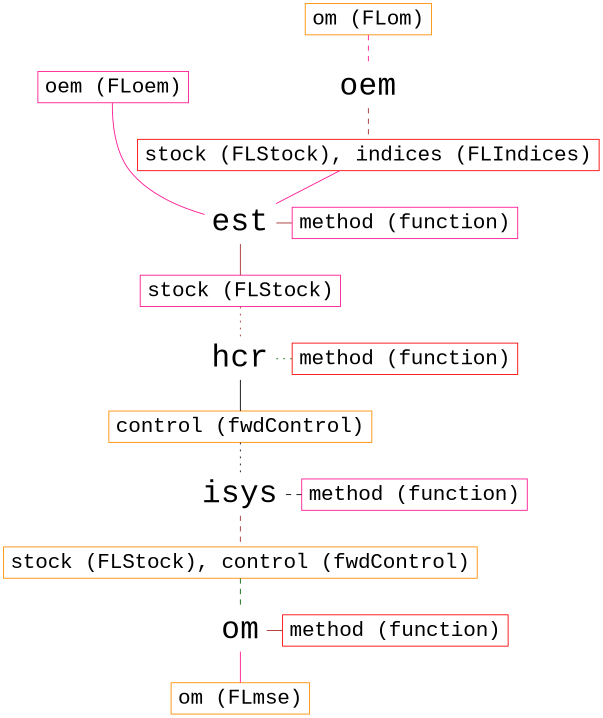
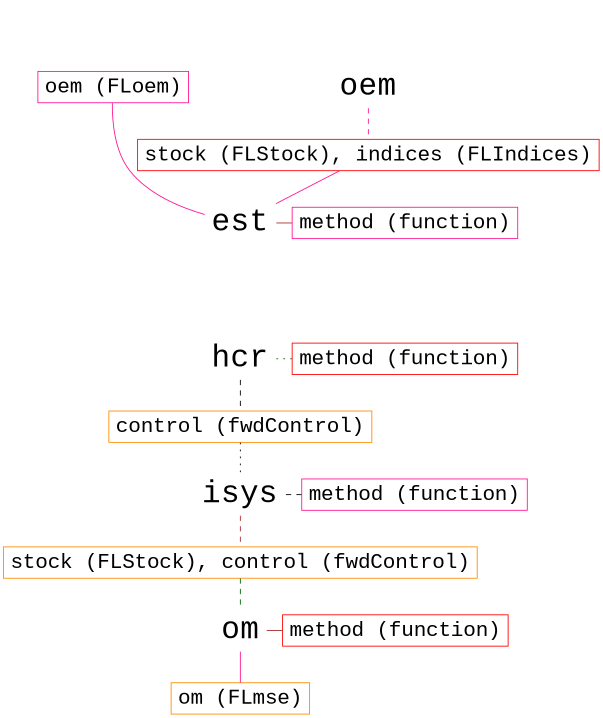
(368, 19) -> none
(368, 124) -> (368, 124)
(240, 291) -> none
(240, 395) -> (240, 395)
